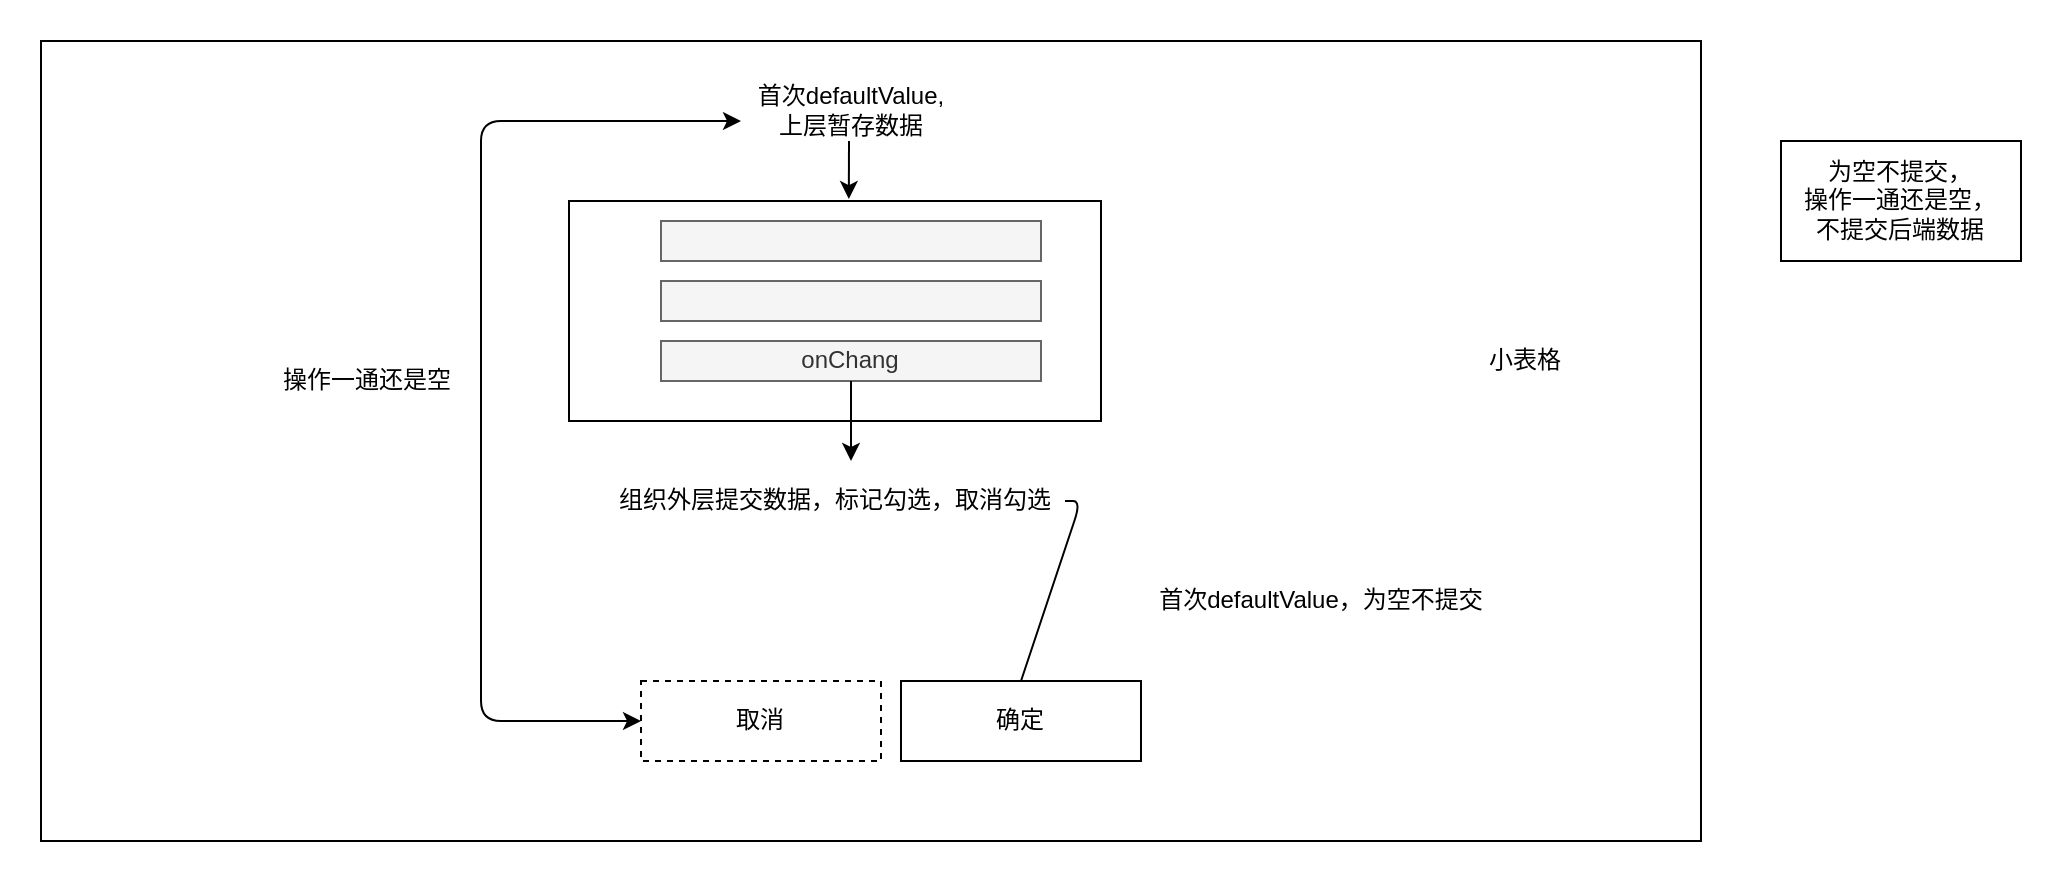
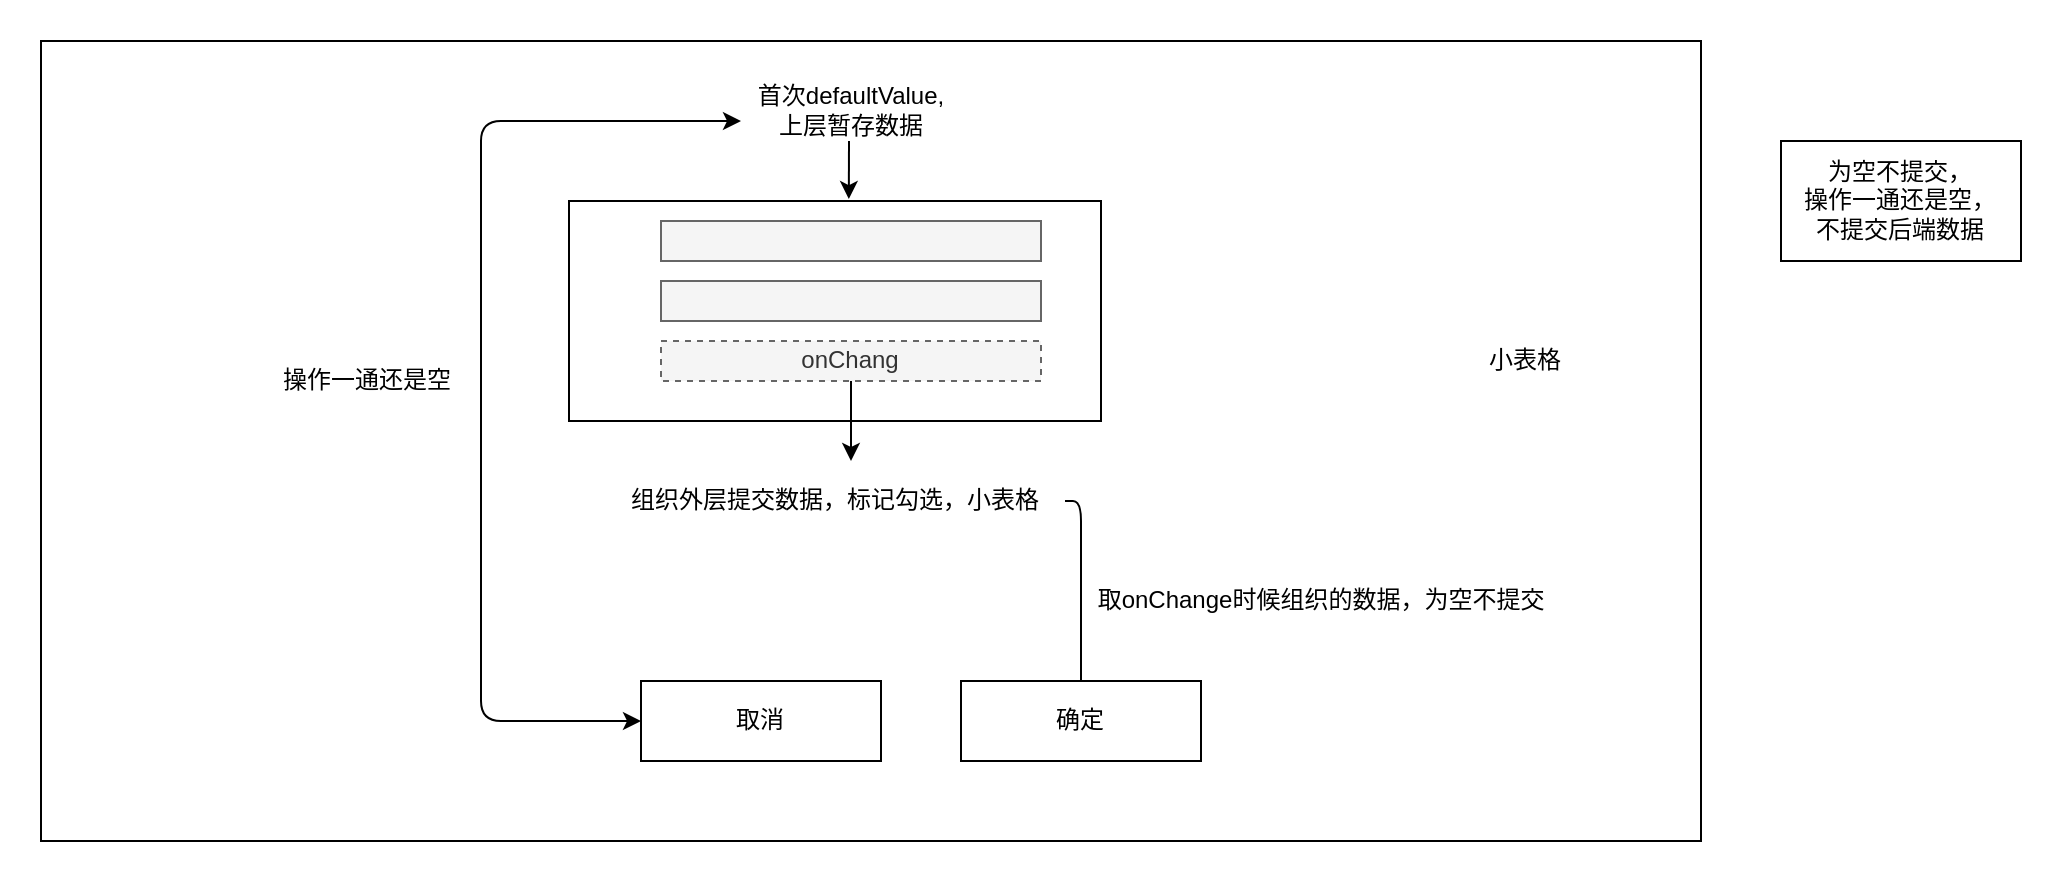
(851, 361) -> (851, 361)
(836, 501) -> (836, 501)
(1322, 601) -> (1322, 601)
(761, 721) -> (761, 721)
(1021, 721) -> (1081, 721)
